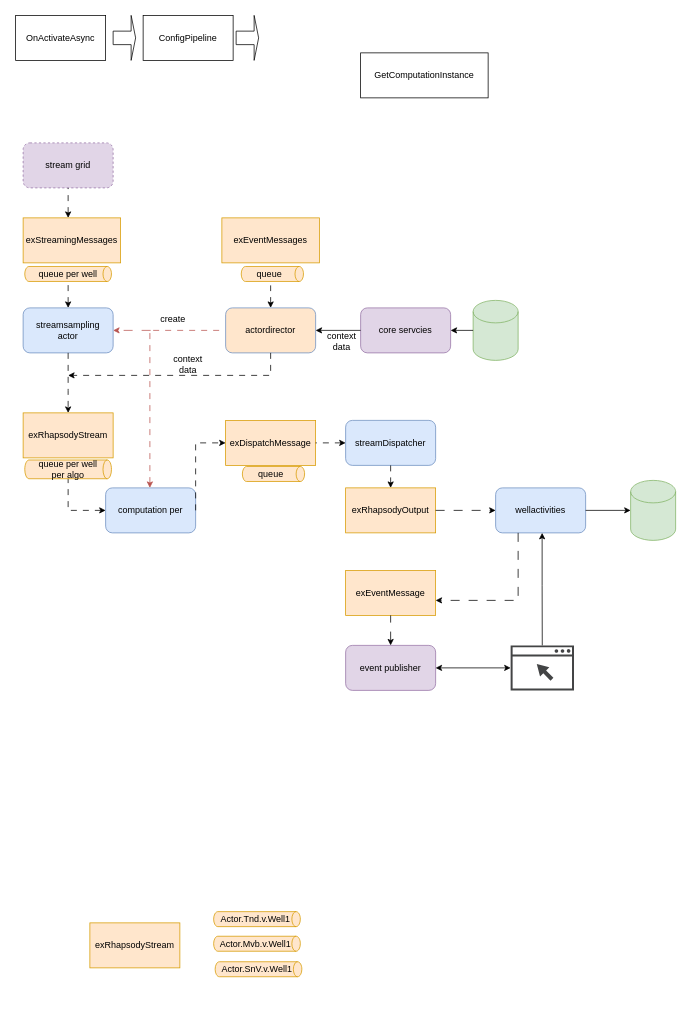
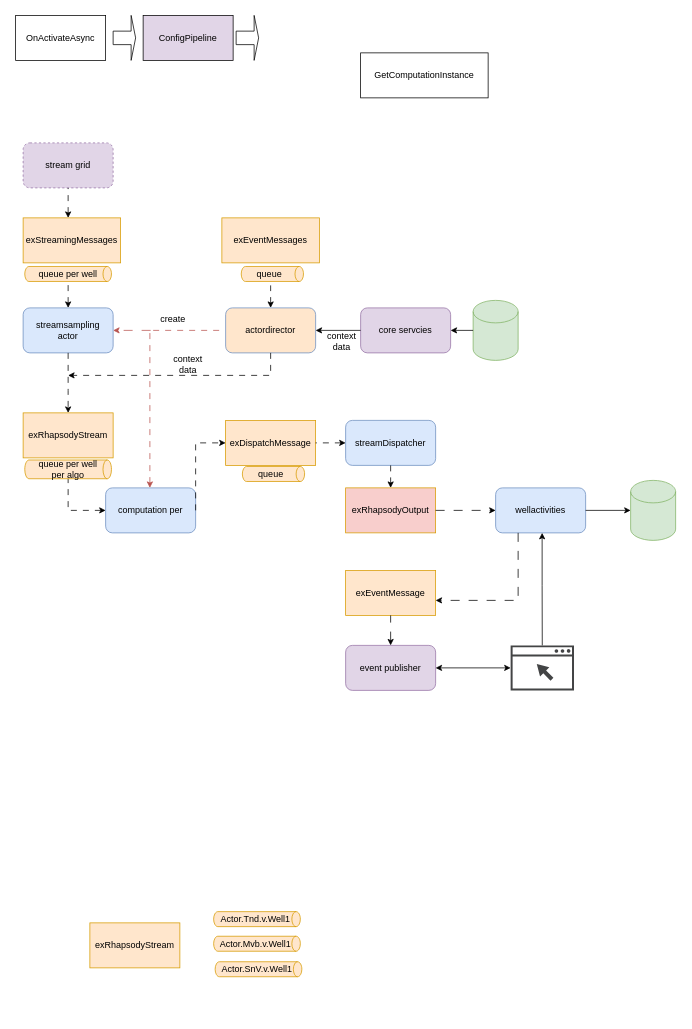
(188, 38) -> (188, 38)
(390, 510) -> (390, 510)
